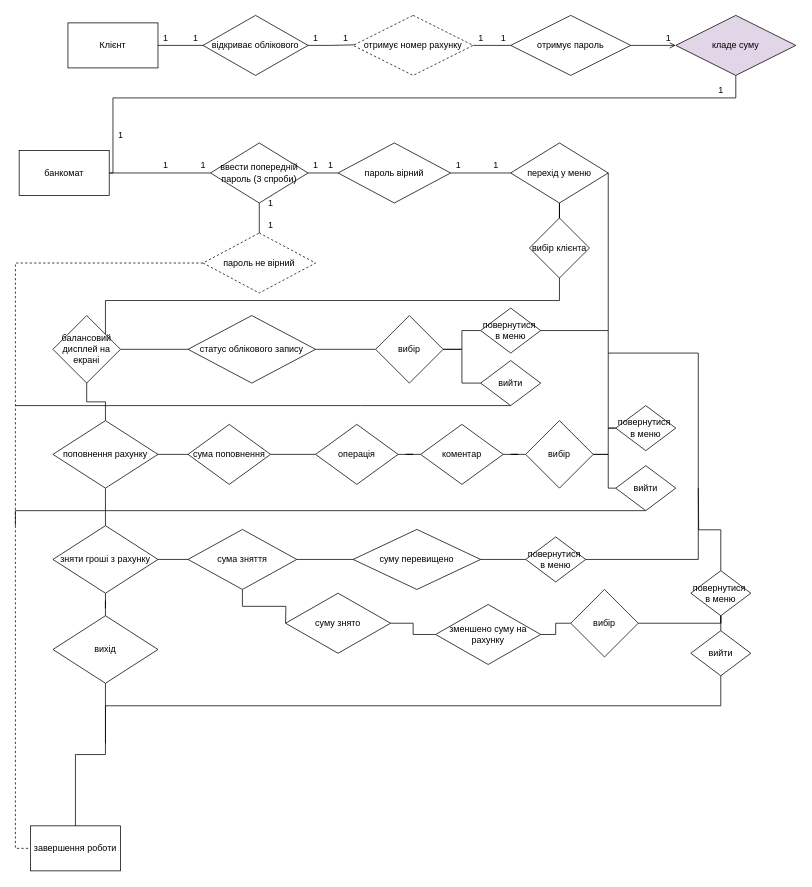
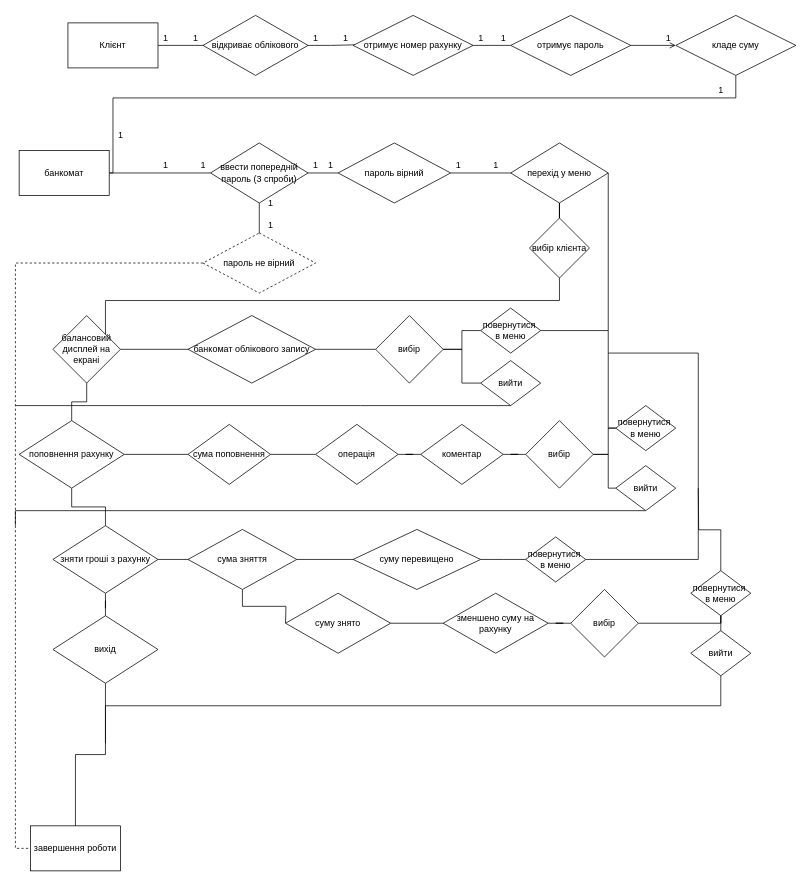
(413, 45) -> (413, 45)
(735, 45) -> (735, 45)
(252, 349) -> (252, 349)
(105, 454) -> (72, 454)
(488, 634) -> (495, 623)
